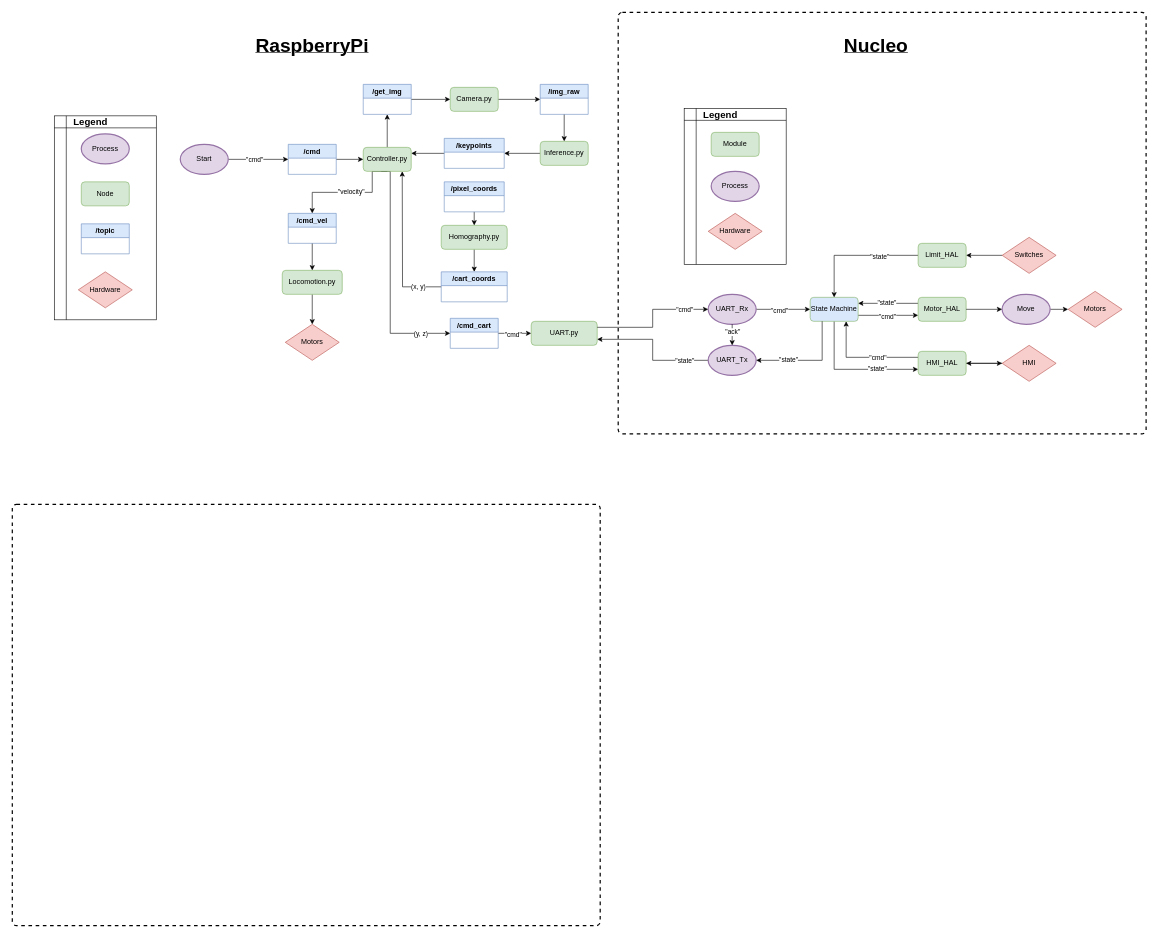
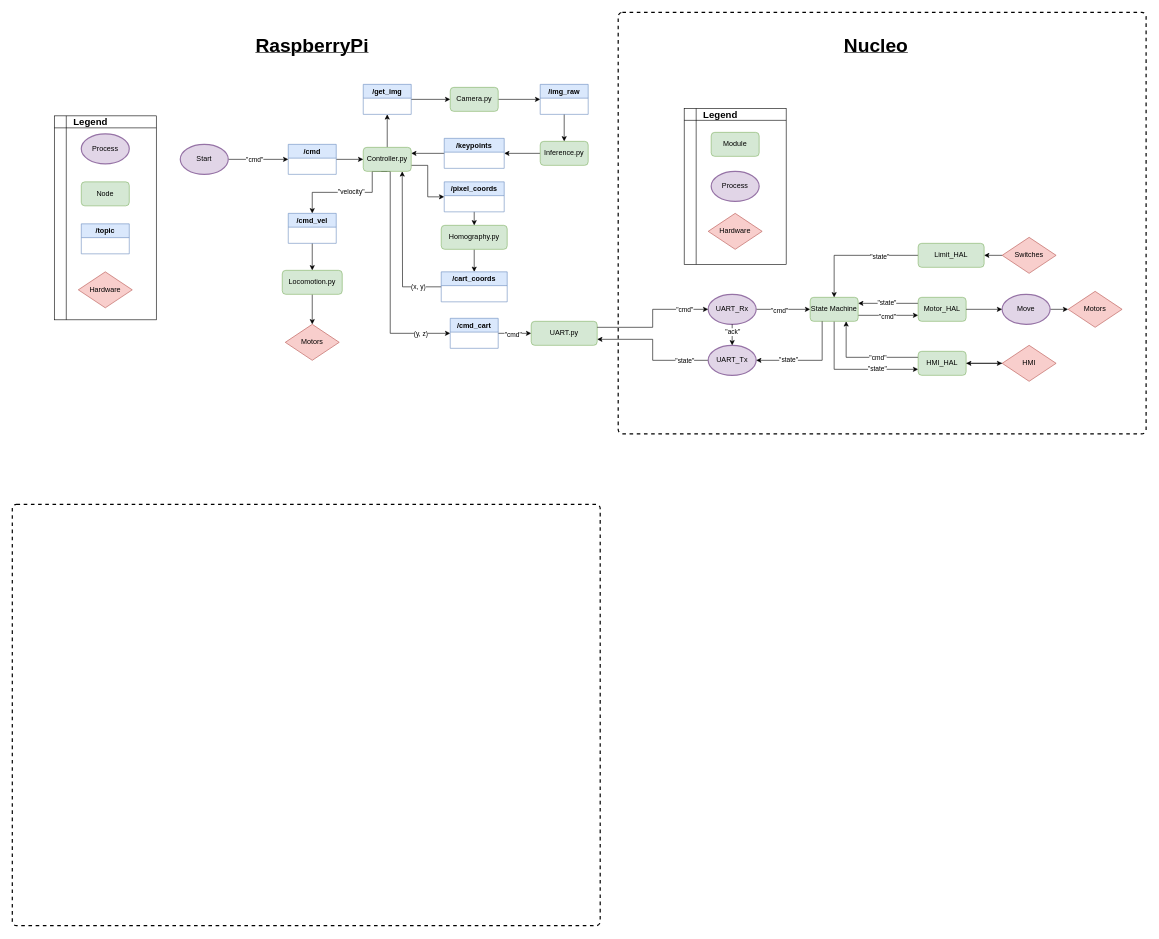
none -> (421, 165)
(942, 255) -> (951, 255)
(834, 309) -> (834, 309)
